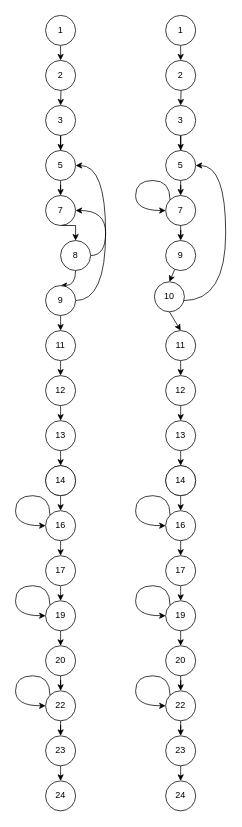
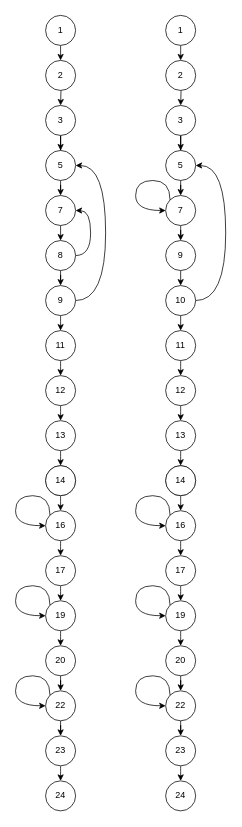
(75, 255) -> (60, 255)
(169, 297) -> (180, 300)
